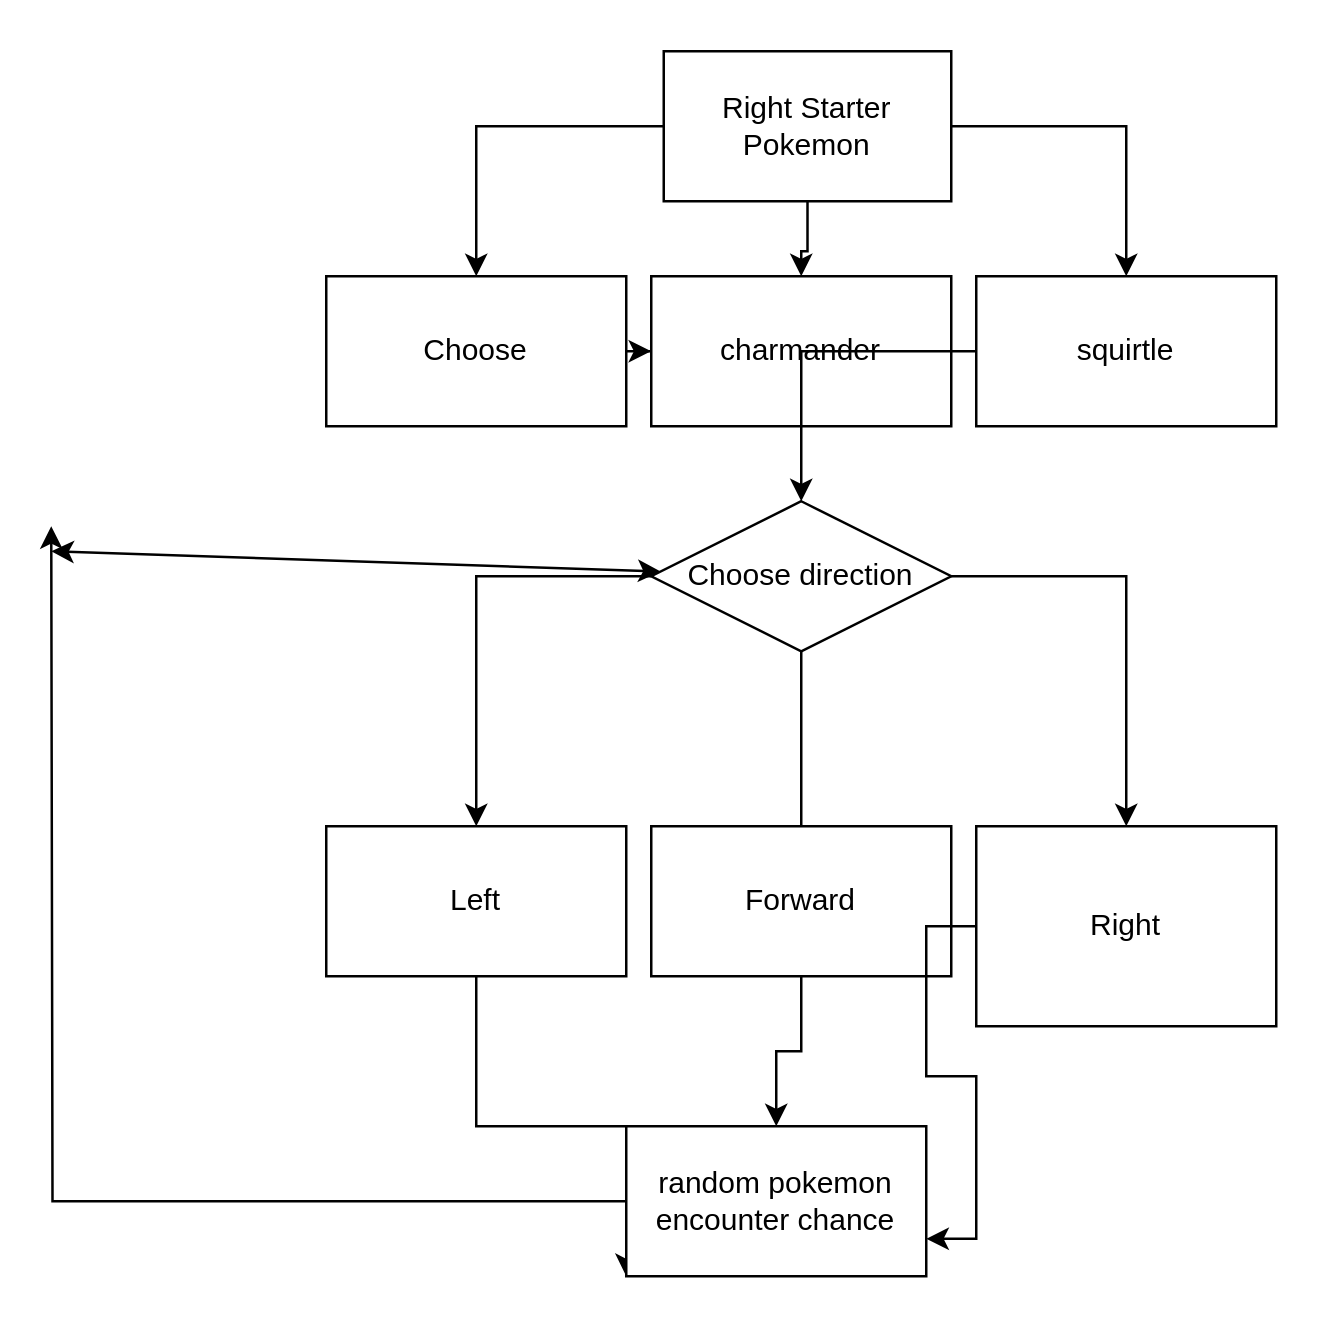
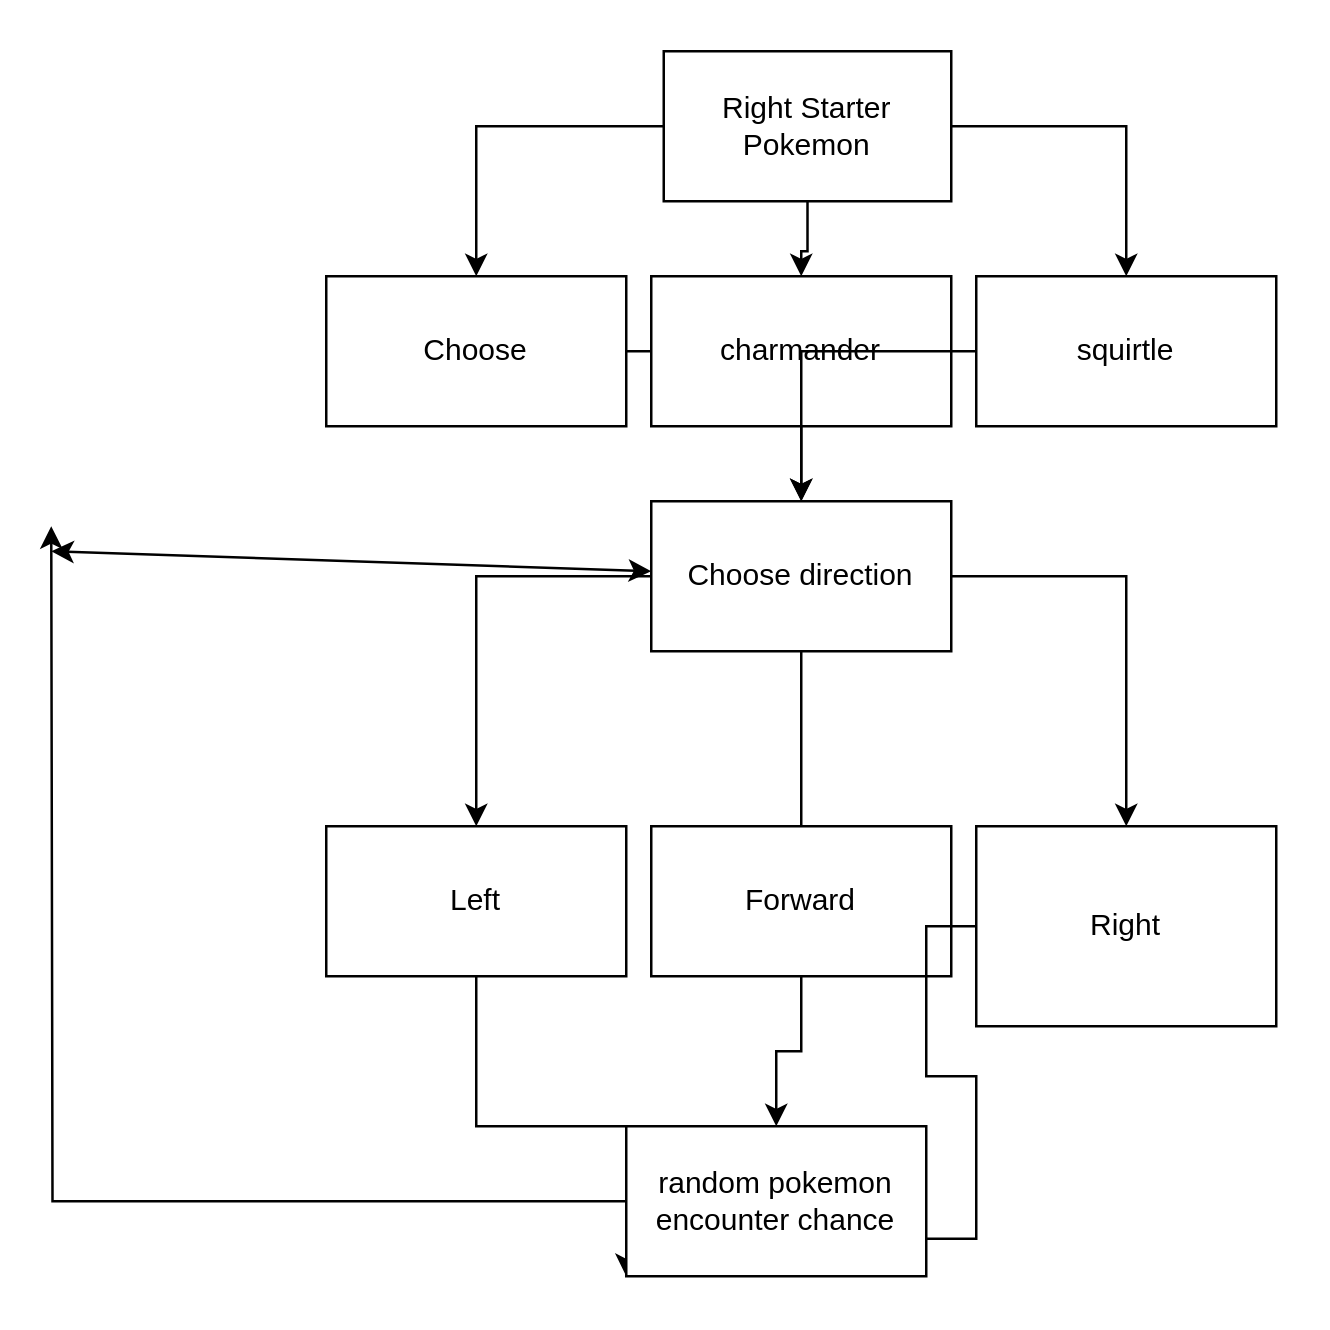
(640, 351) -> (640, 351)
(801, 576) -> (801, 576)
(944, 1239) -> (937, 1239)
